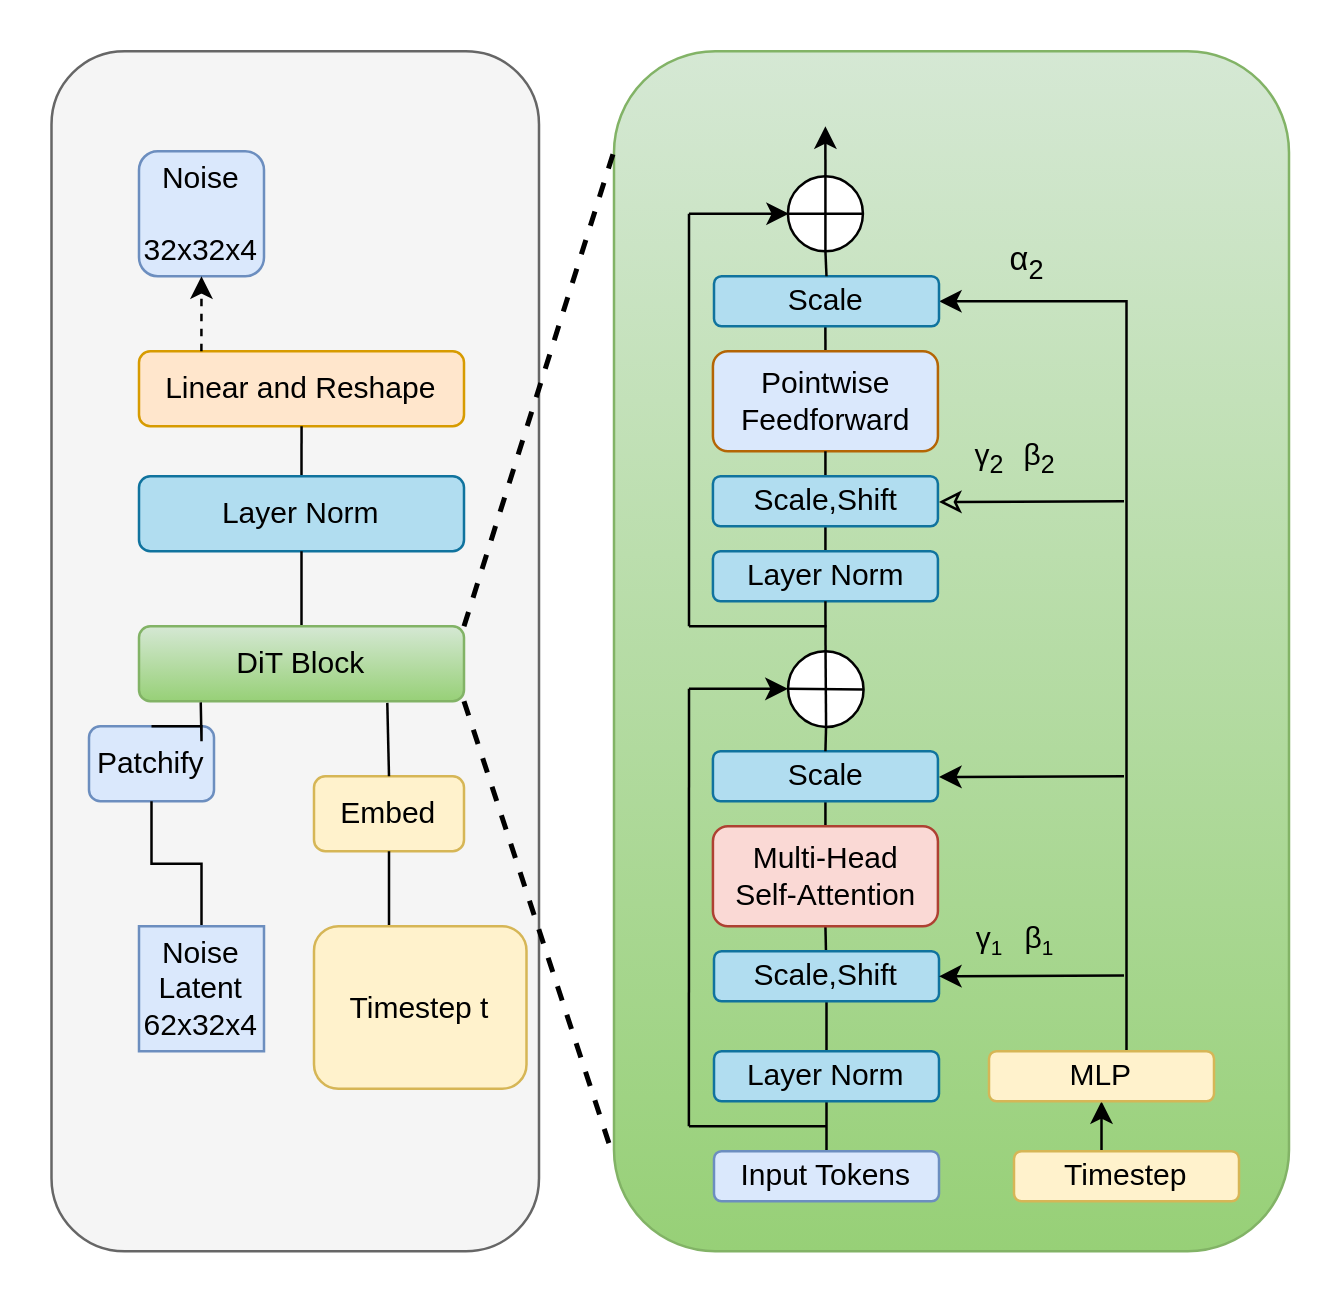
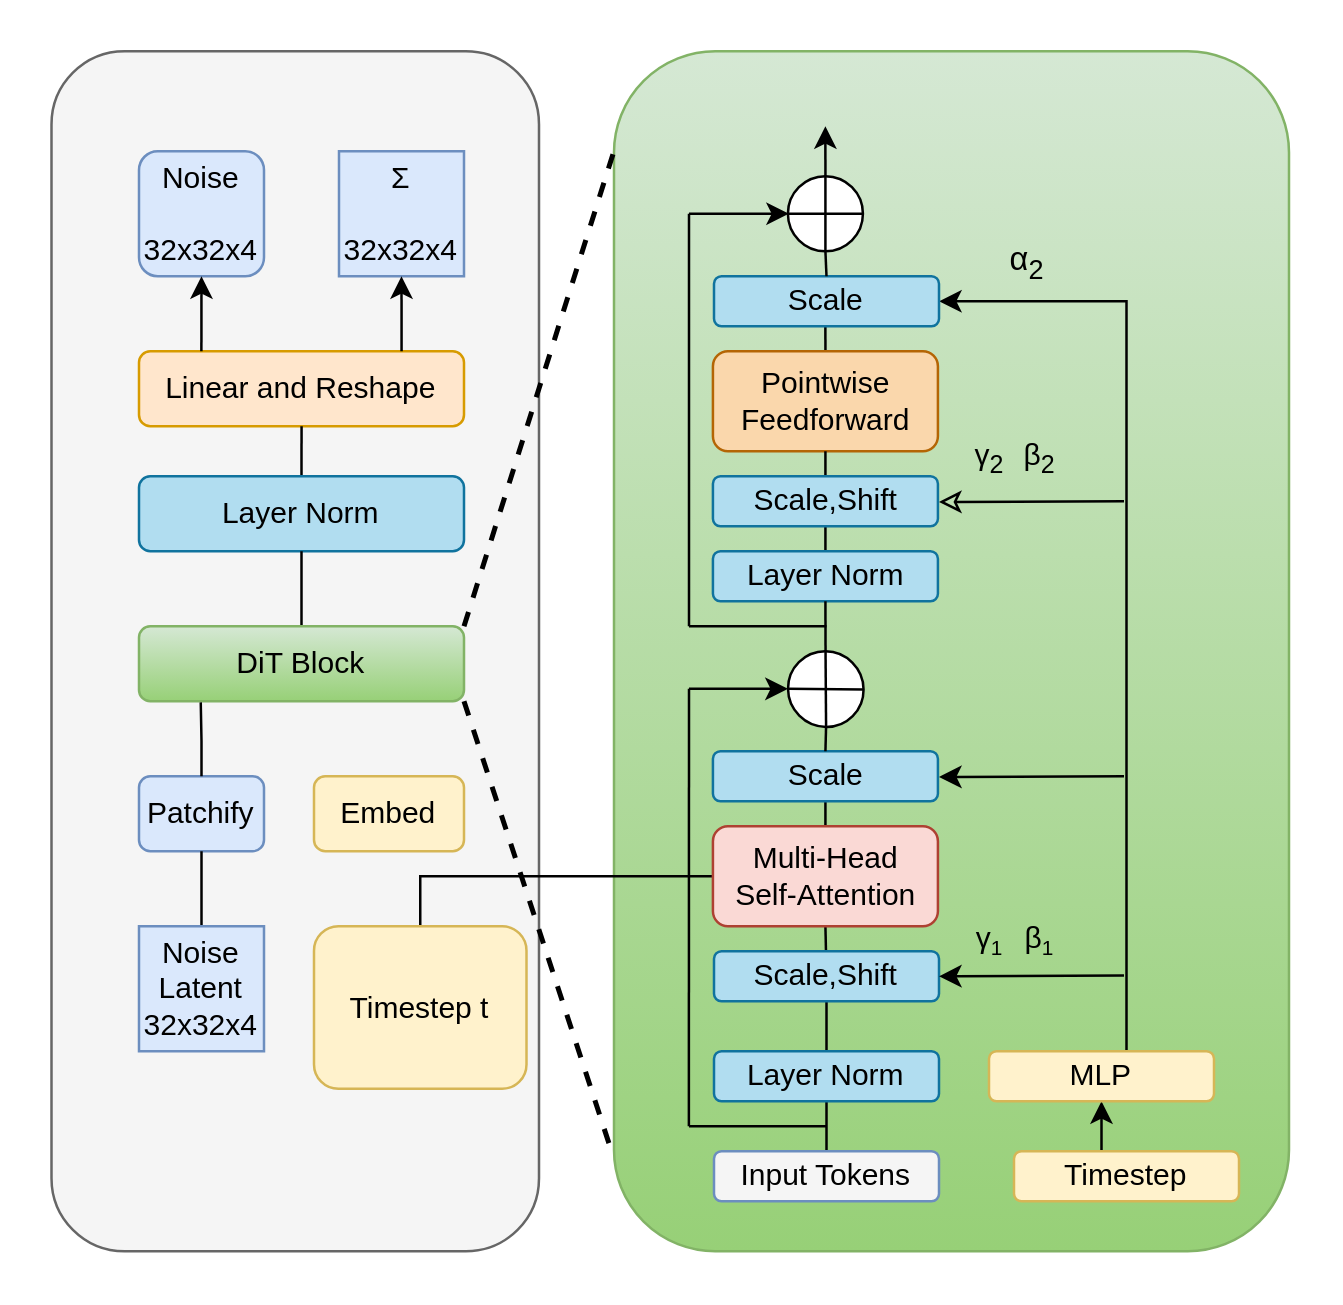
none -> (401, 214)
(201, 319) -> (201, 319)
none -> (401, 322)
(825, 401) -> (825, 401)
(388, 740) -> none
(151, 764) -> (201, 814)
(389, 890) -> (604, 876)
(201, 989) -> (201, 989)
(826, 1176) -> (826, 1176)
